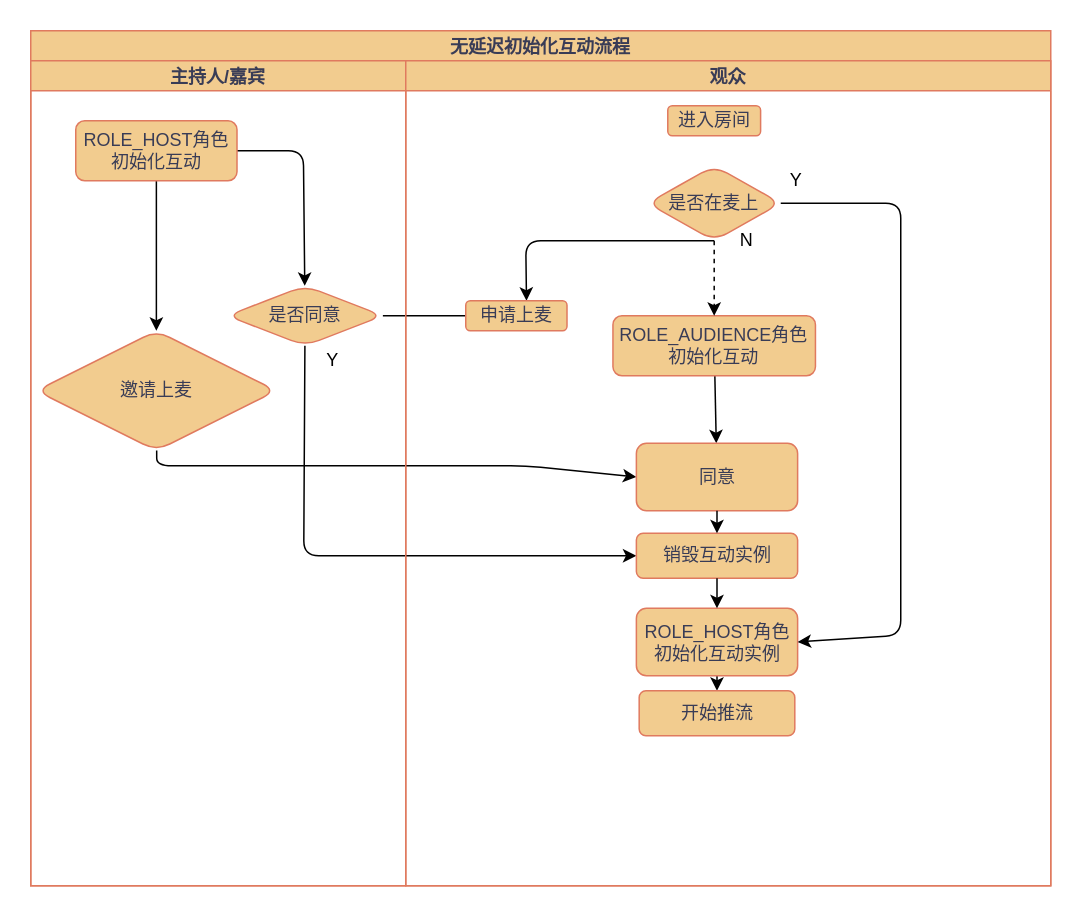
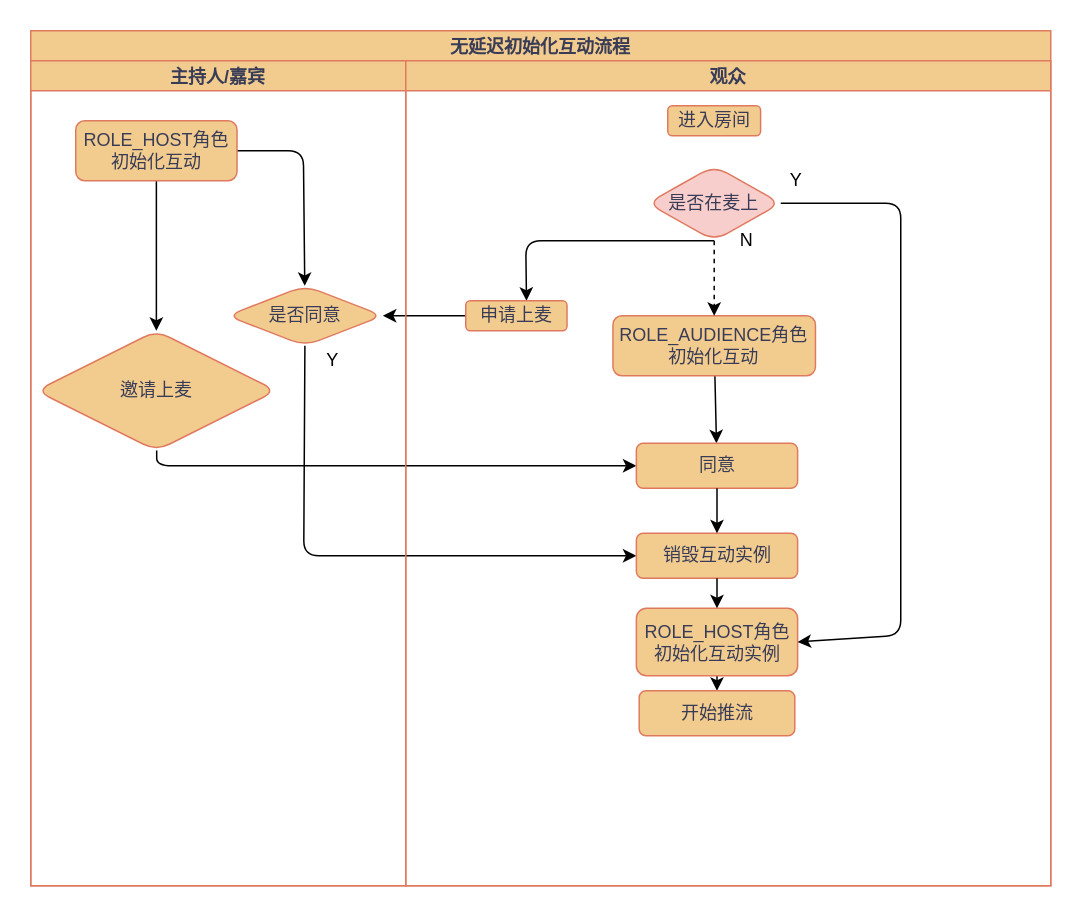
(714, 203) -> (714, 203)
(390, 316) -> (394, 316)
(717, 477) -> (717, 466)
